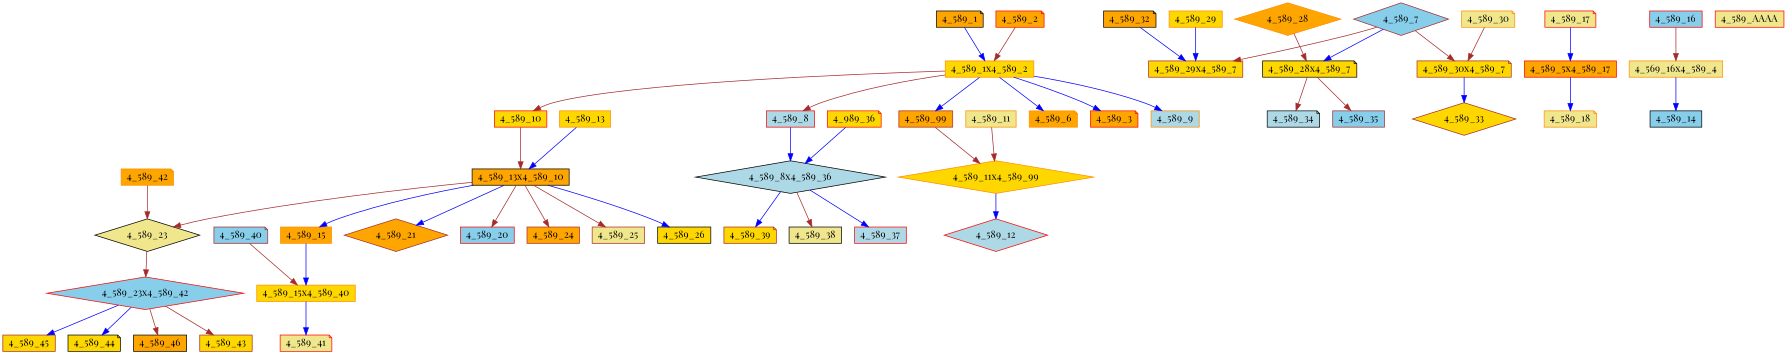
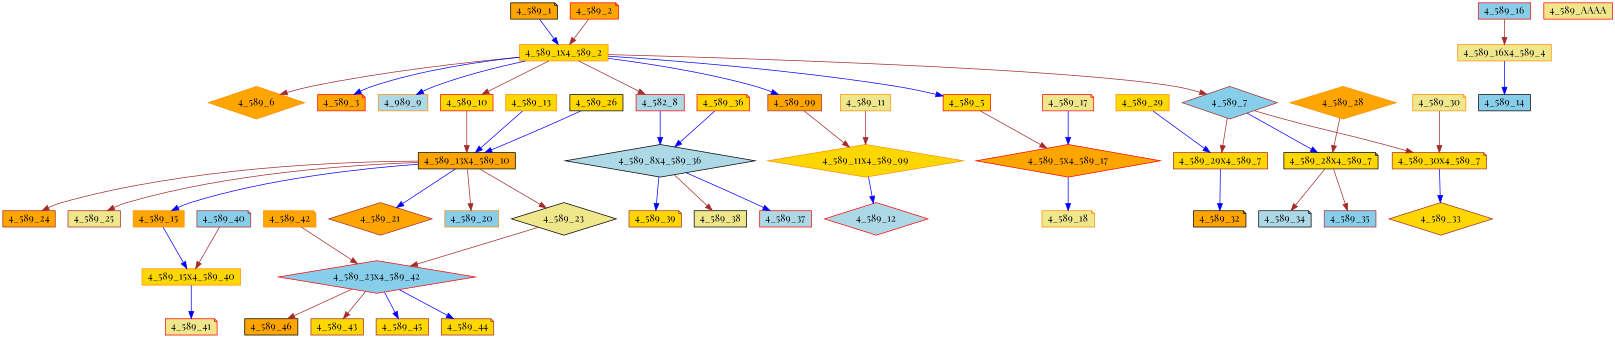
(1160, 42) -> (1220, 186)
none -> (905, 65)
(1570, 69) -> (1068, 161)
(1676, 69) -> (1504, 53)
(1019, 92) -> (403, 71)
none -> (967, 103)
(790, 119) -> (660, 103)
(854, 119) -> (723, 103)
(1053, 119) -> (256, 103)
(1175, 119) -> (403, 103)
(147, 199) -> (326, 243)
(606, 203) -> (536, 131)
(487, 235) -> (472, 219)
(94, 343) -> (468, 327)
